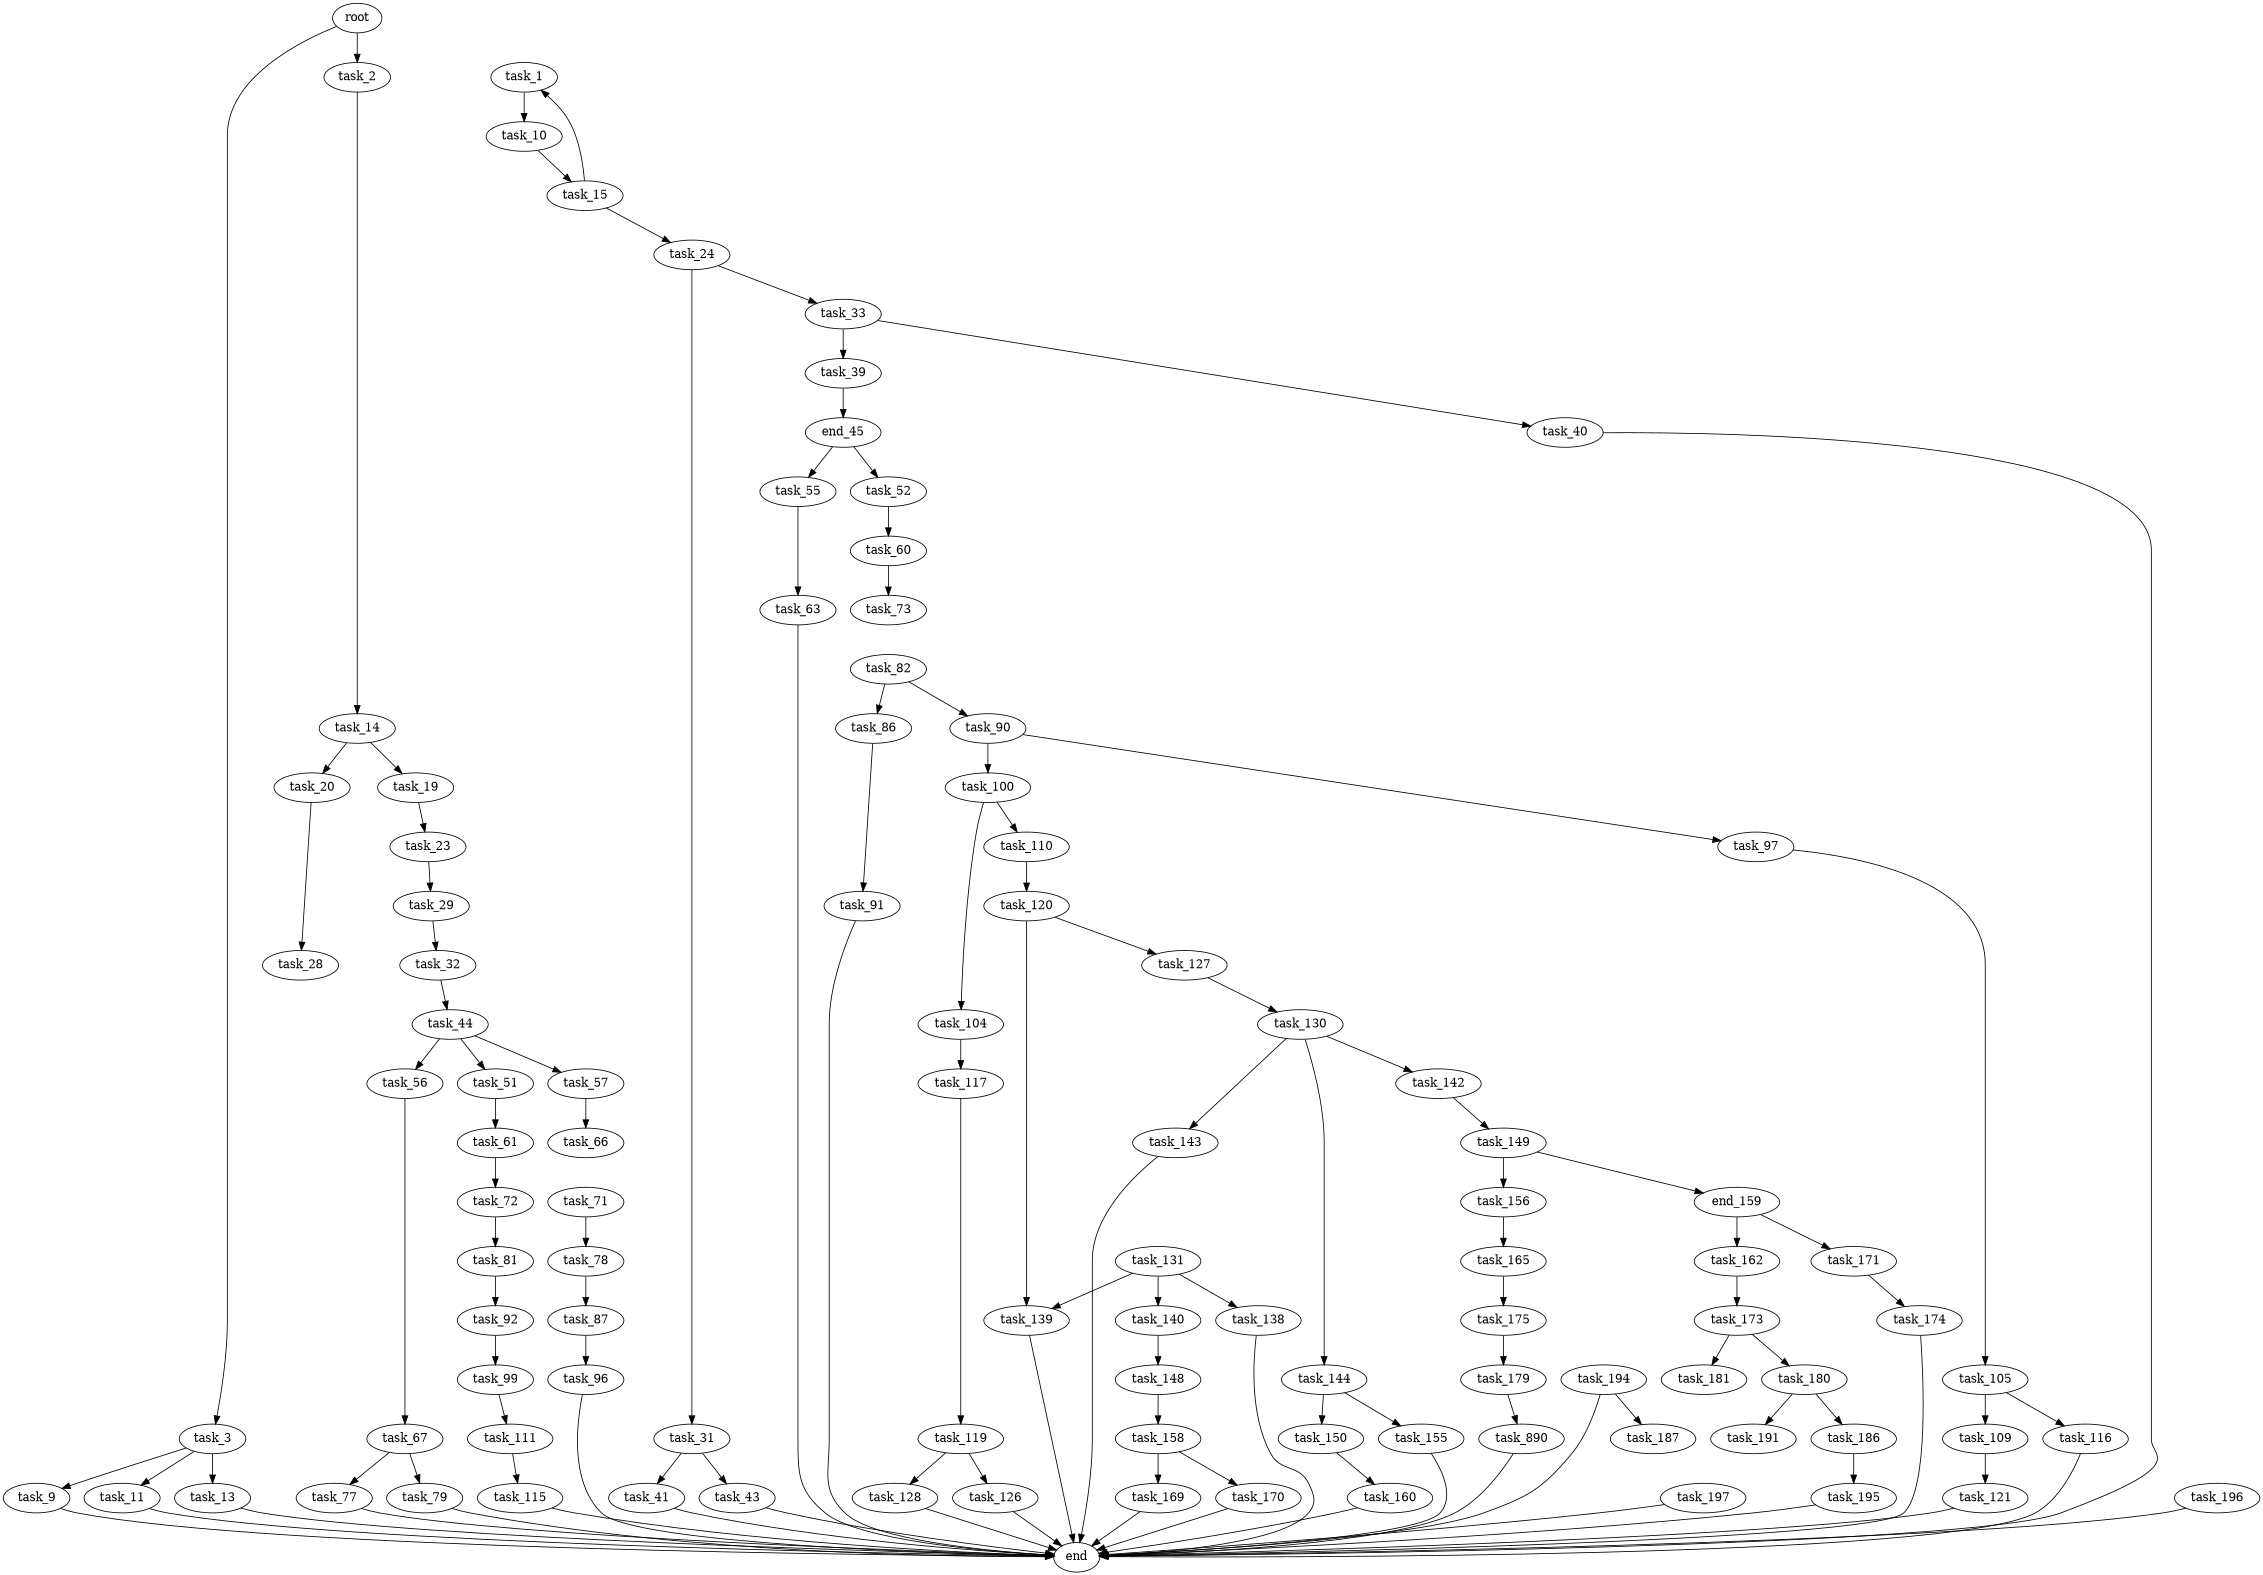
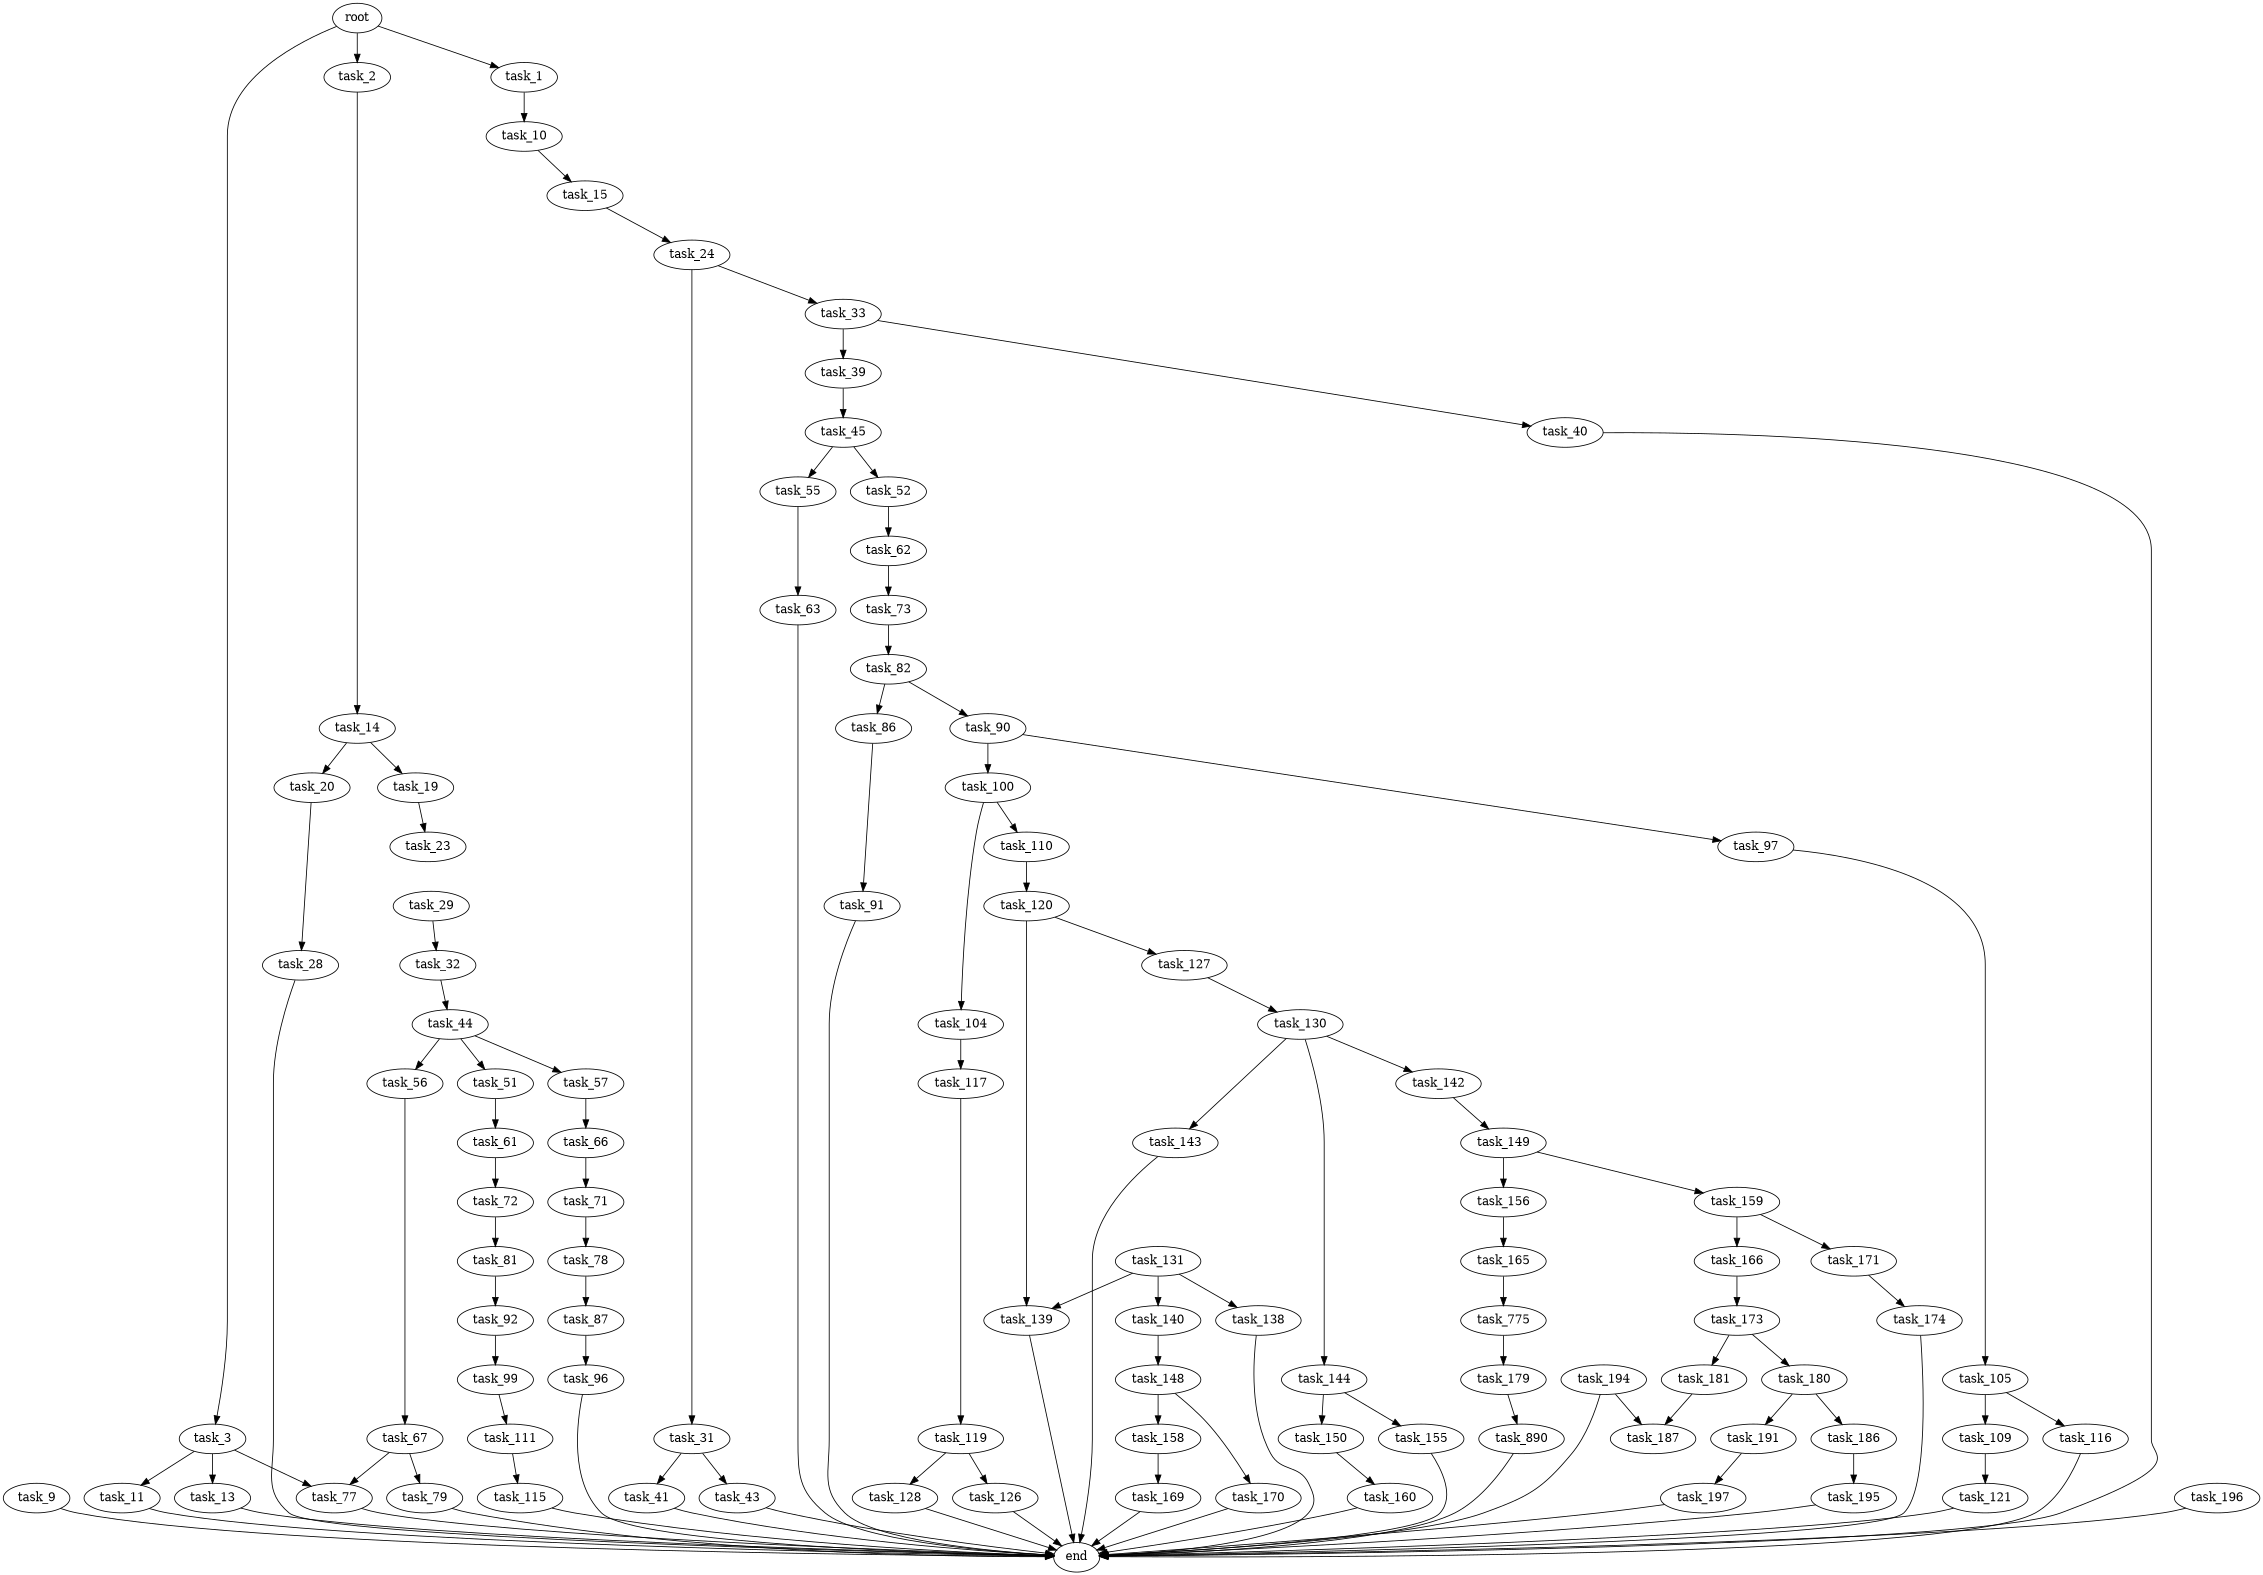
(575, 134) -> (434, 46)
(843, 432) -> (843, 432)
(888, 551) -> (888, 551)
none -> (888, 636)
(429, 872) -> none
none -> (586, 1168)
(1737, 1202) -> (1737, 1202)
(1737, 1261) -> (1737, 1261)
(1503, 1320) -> (1503, 1320)
none -> (1681, 1406)
none -> (1731, 1465)
(1205, 1466) -> (1214, 1431)
(128, 1467) -> (266, 1465)
none -> (276, 1497)
